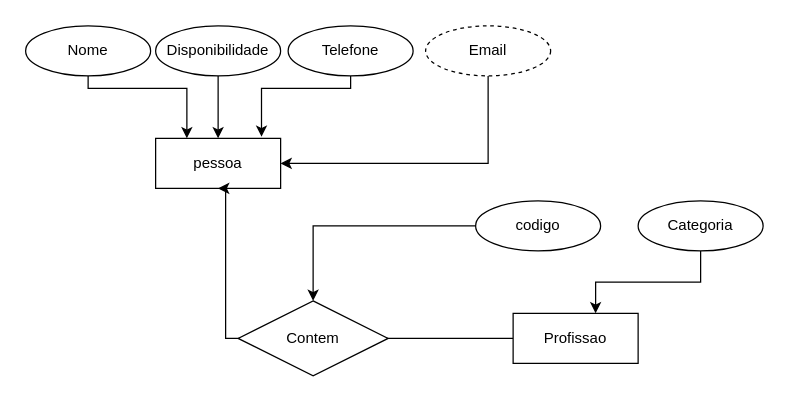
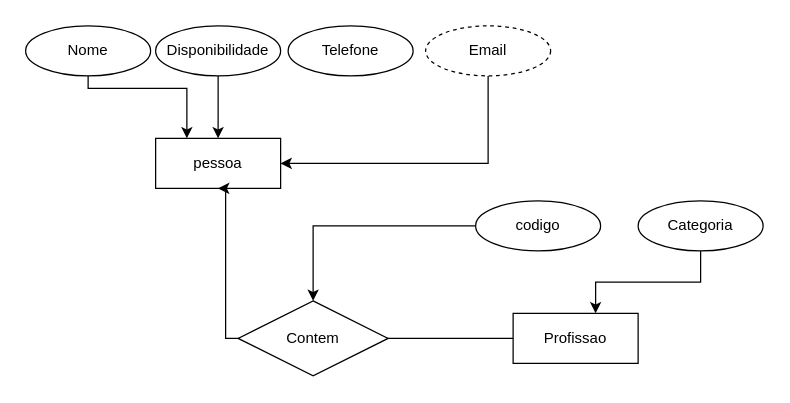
(293, 88) -> none
